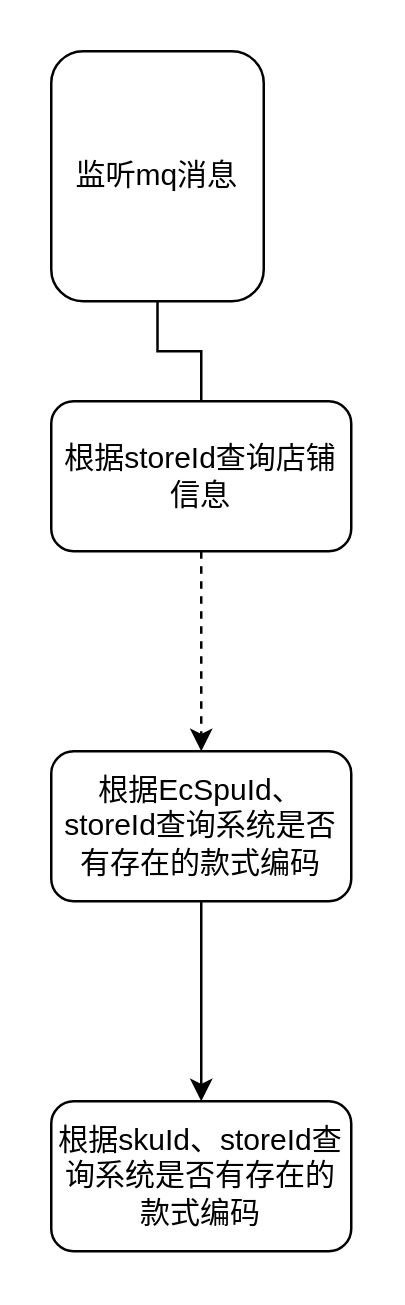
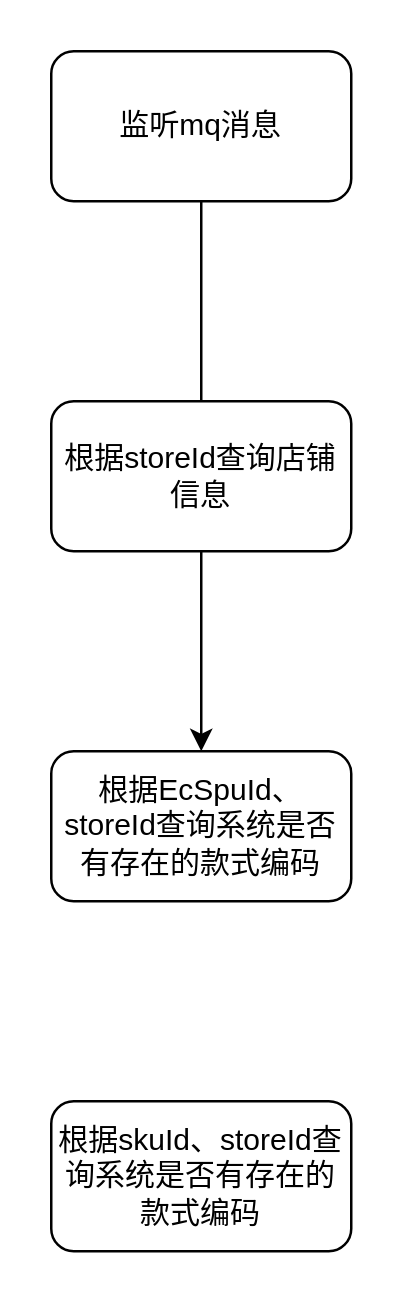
(158, 176) -> (201, 126)
(201, 642) -> (201, 642)
(201, 993) -> none
